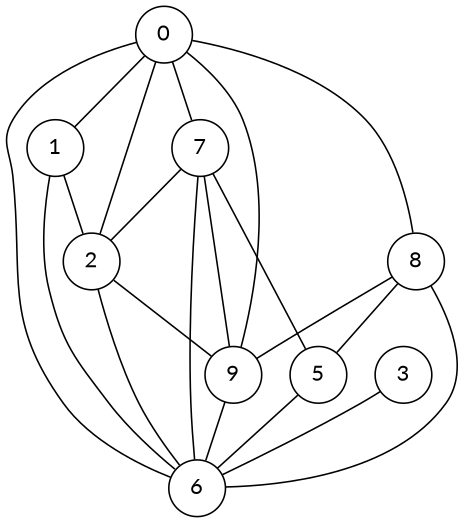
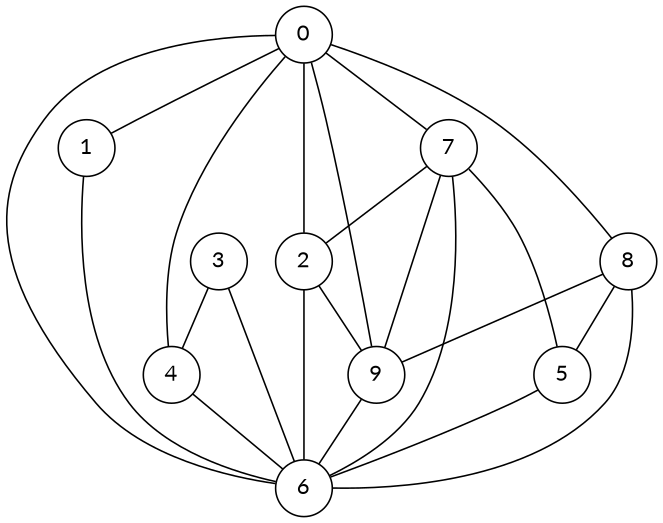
(73, 204) -> none
none -> (172, 375)
